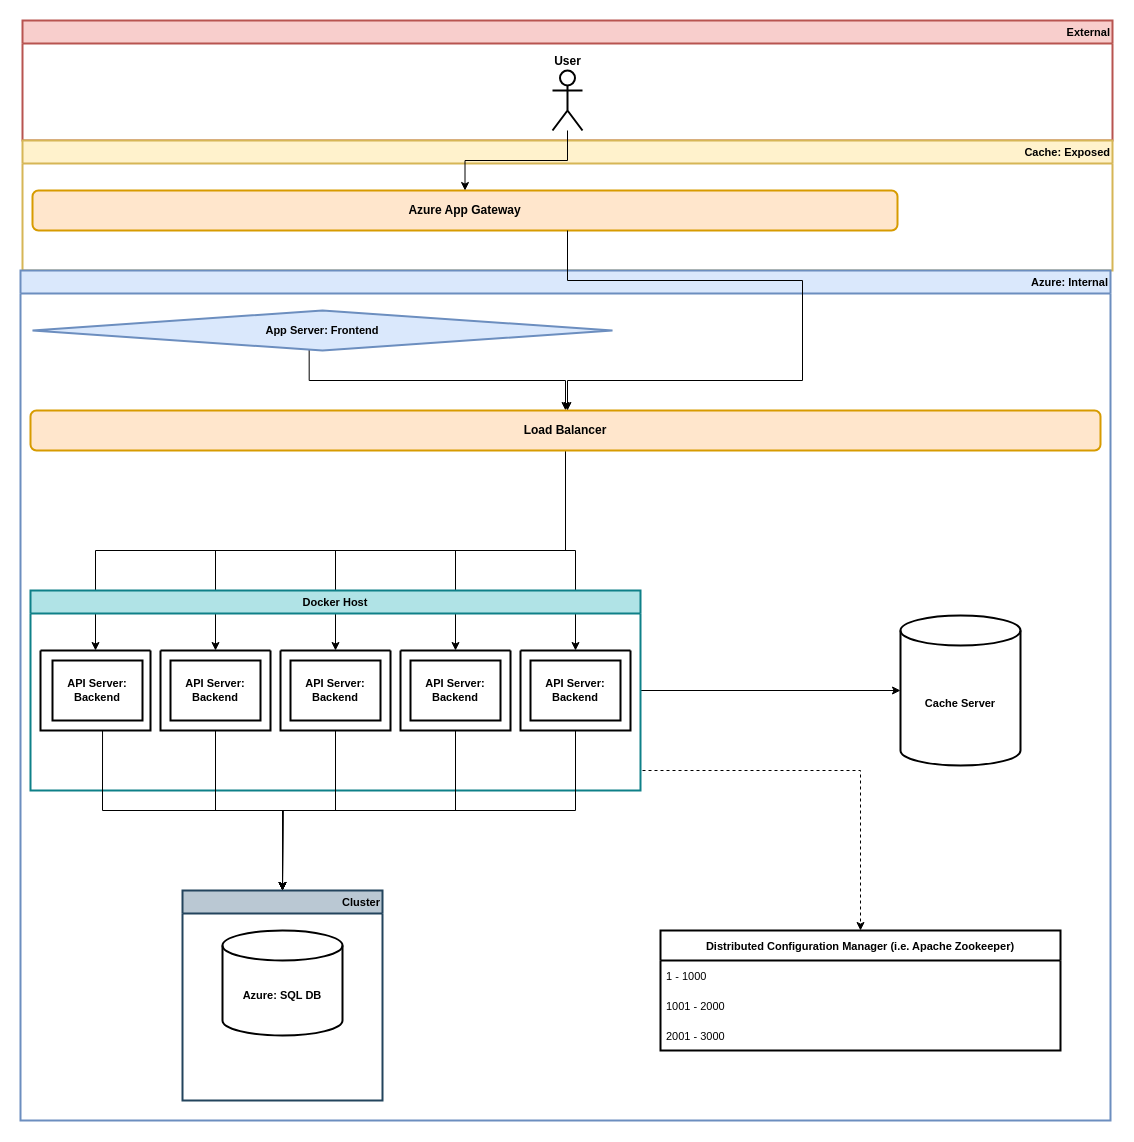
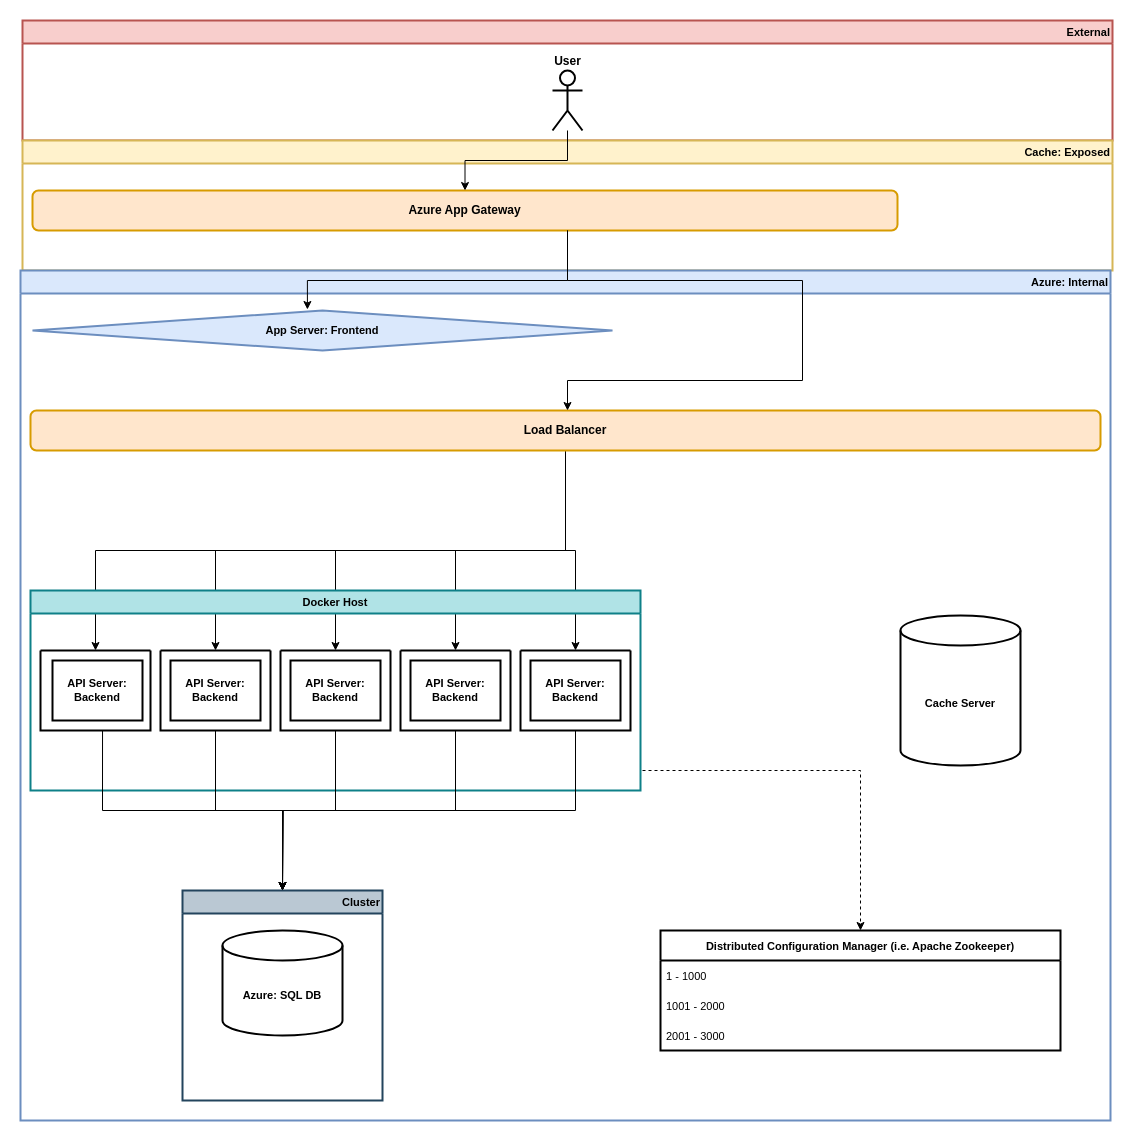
none -> (425, 281)
(421, 381) -> none
(768, 691) -> none
